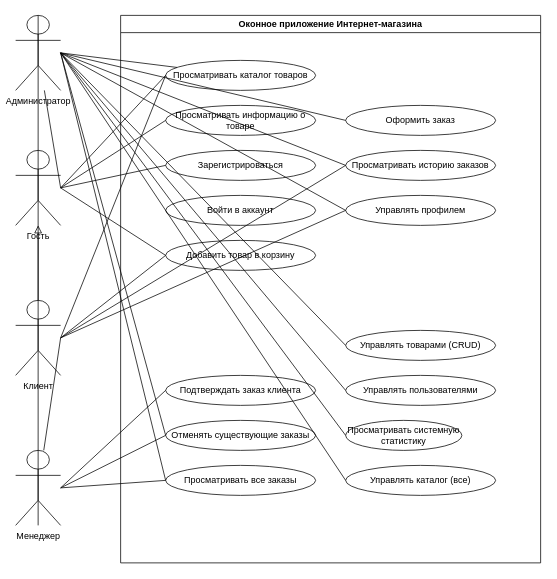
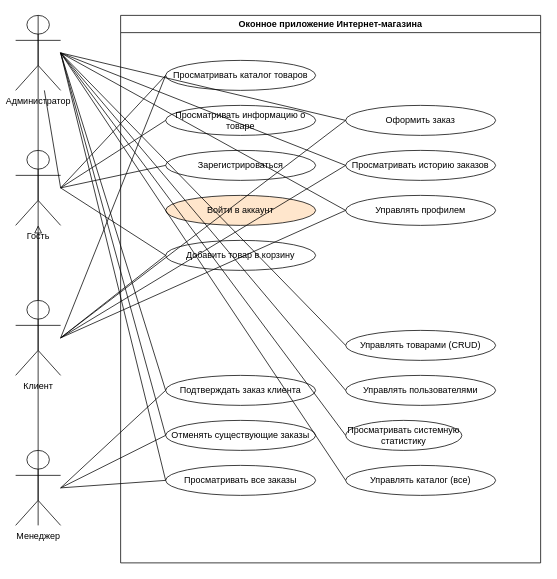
(127, 61) -> (94, 161)
(240, 210) -> (240, 210)
(52, 395) -> (217, 218)
